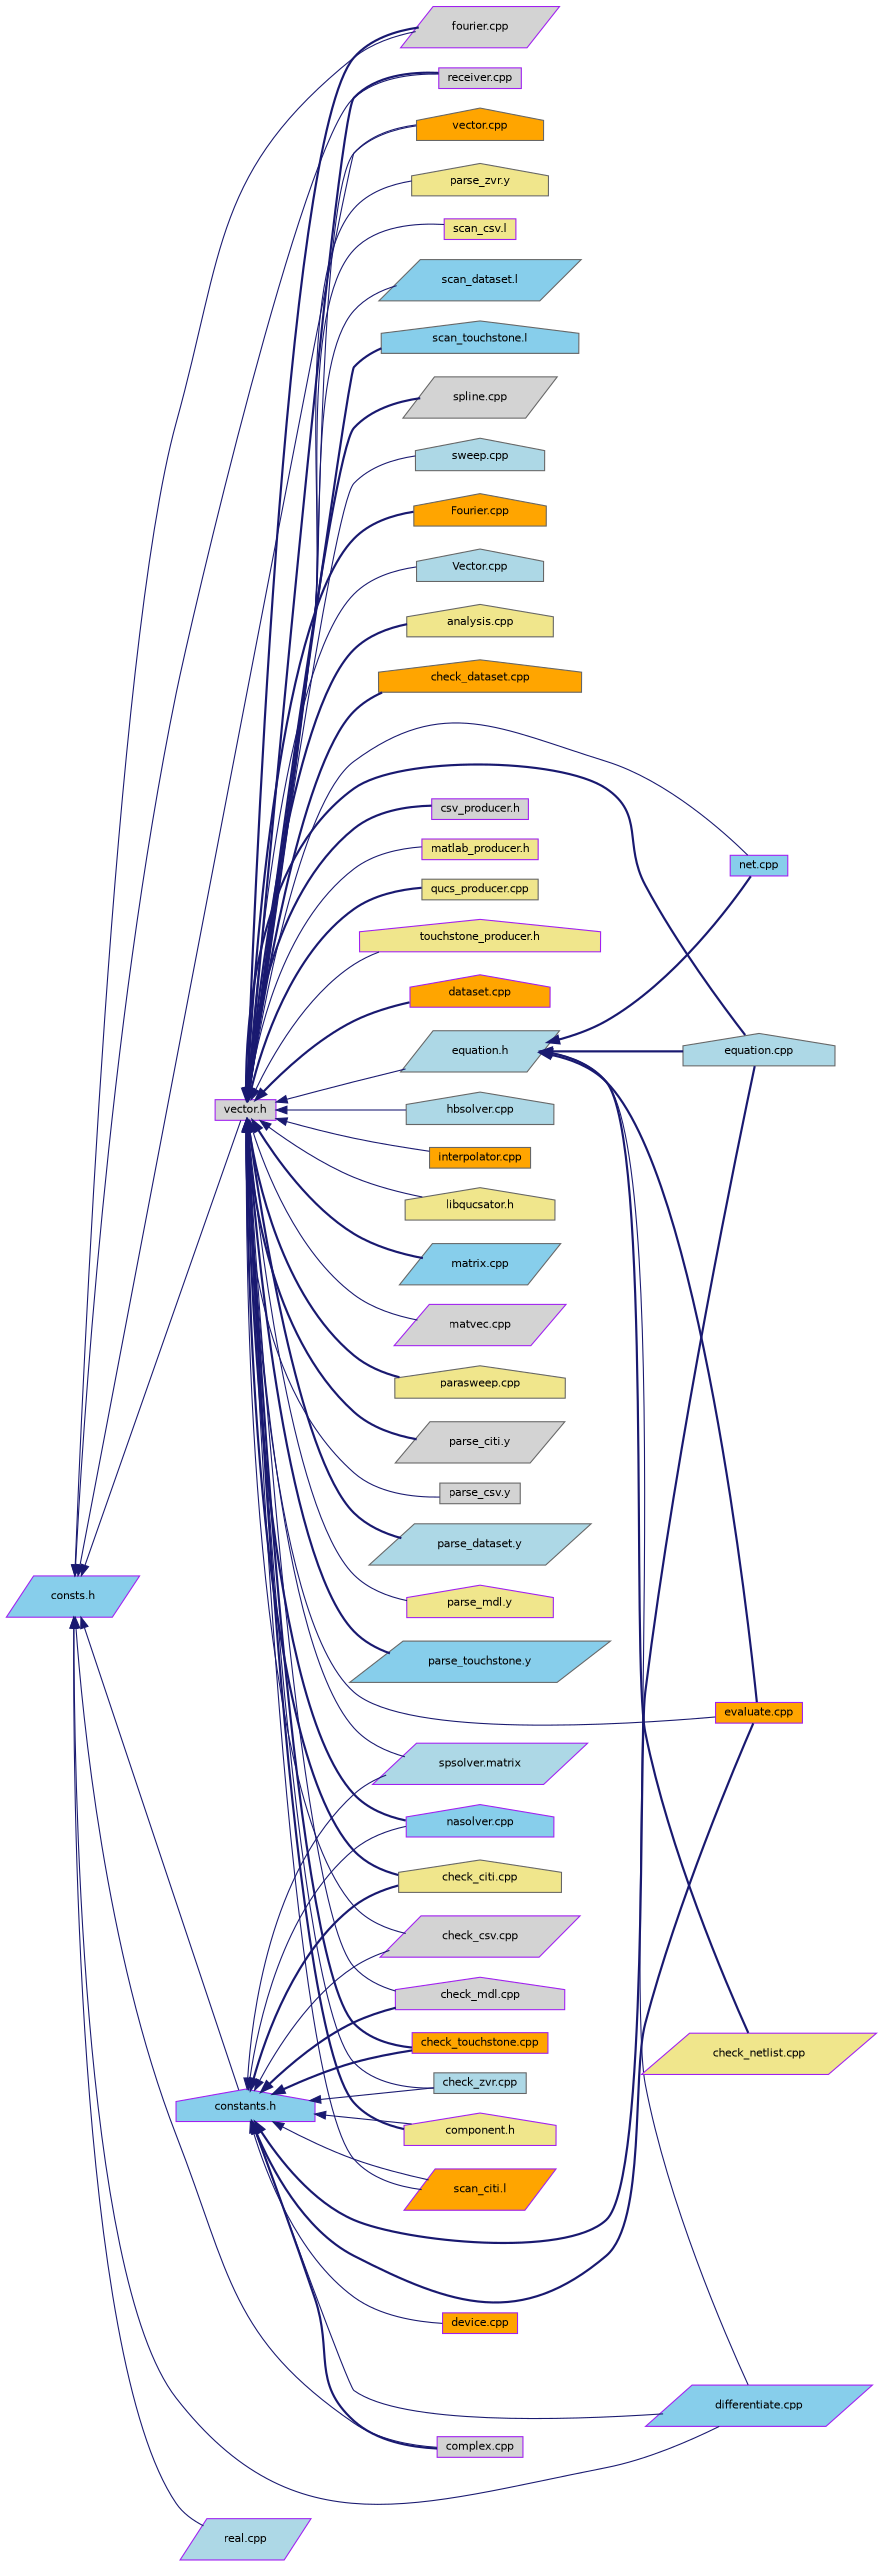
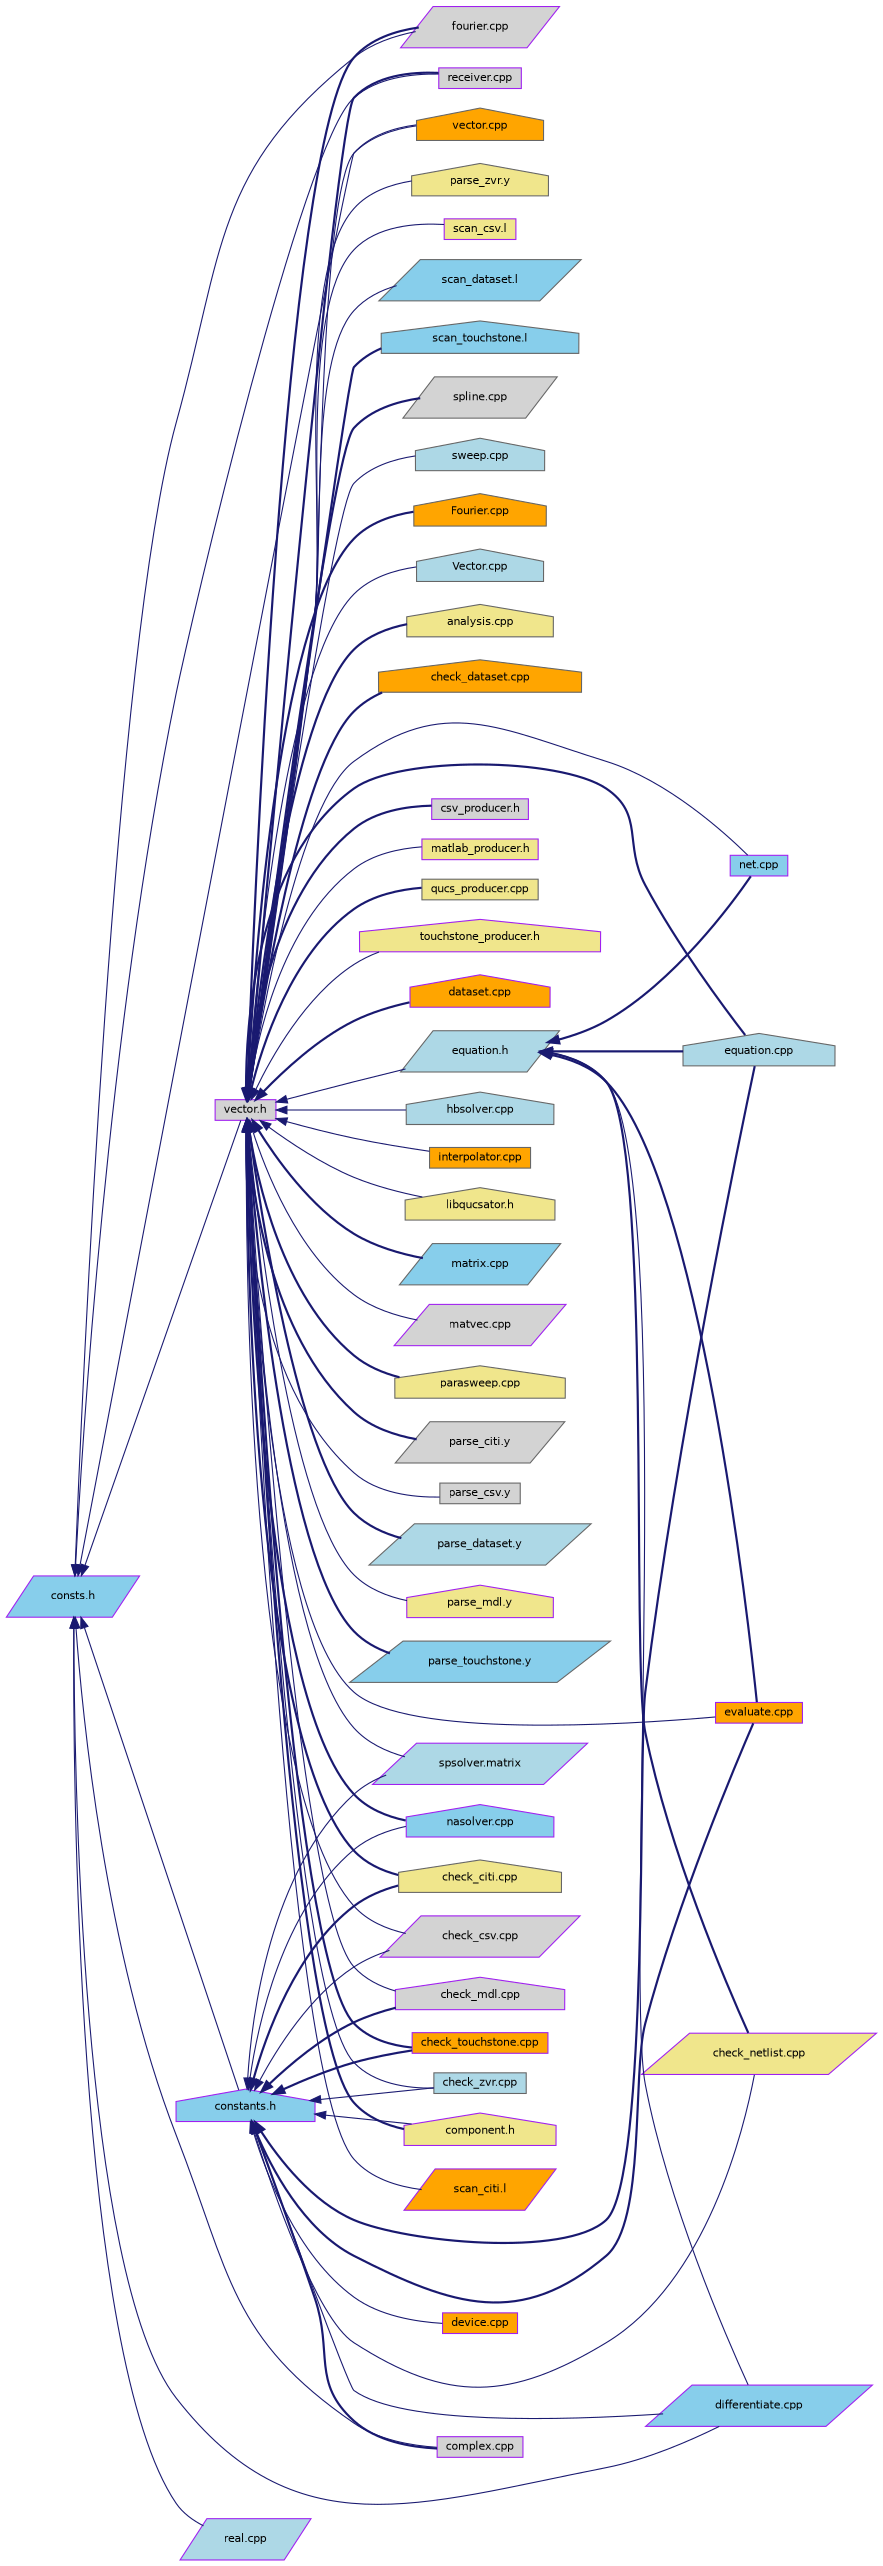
(343, 2155) -> (519, 2381)
